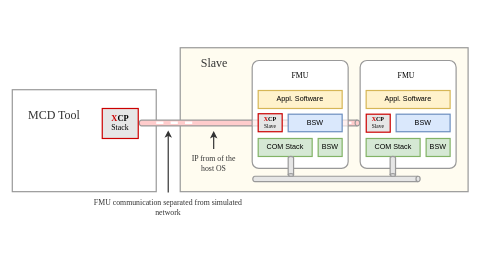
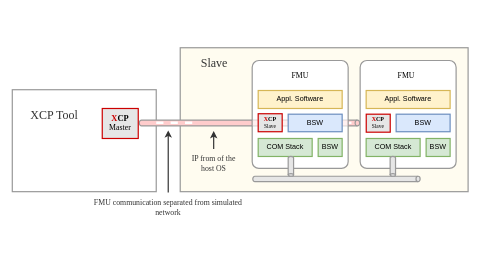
(54, 114) -> (54, 114)
(120, 122) -> (120, 122)
